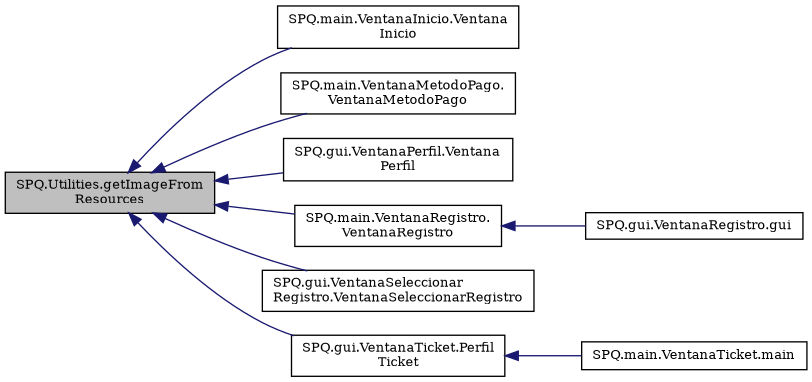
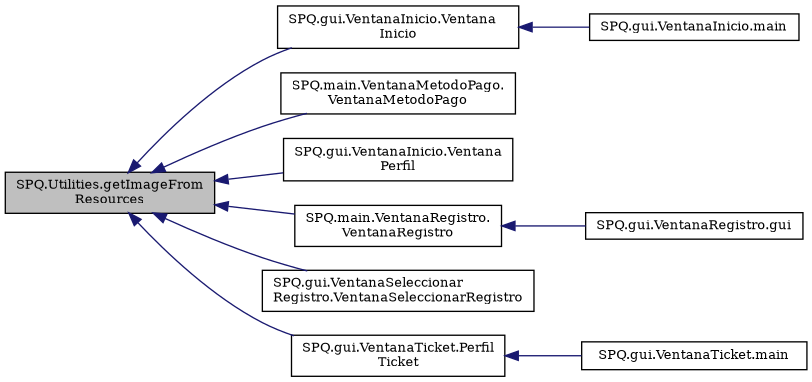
(398, 27) -> (398, 27)
none -> (694, 27)
(398, 160) -> (398, 160)
(694, 356) -> (694, 356)
